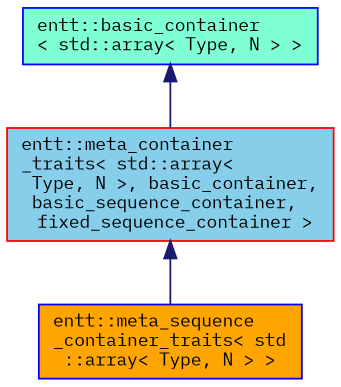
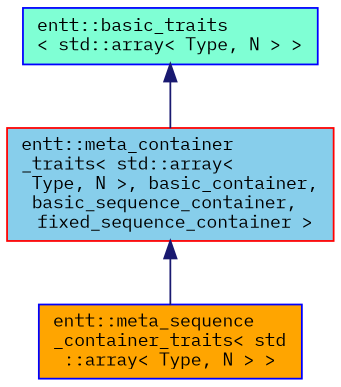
(170, 36) -> (170, 36)
